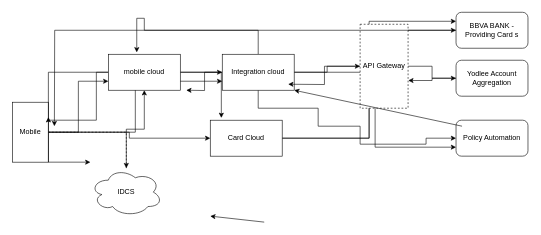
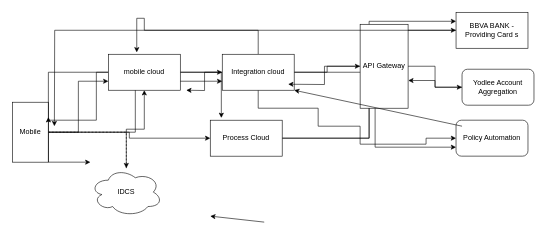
(492, 30) -> (492, 30)
(384, 66) -> (384, 66)
(492, 78) -> (498, 87)
(246, 138) -> (246, 138)
